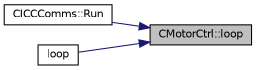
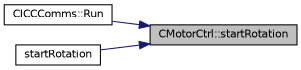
(201, 35) -> (224, 35)
(58, 55) -> (58, 55)
